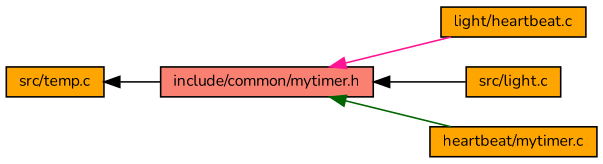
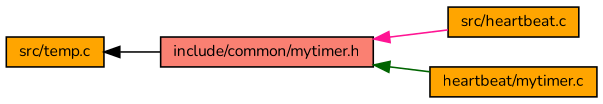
(513, 22) -> (513, 22)
(513, 82) -> none
